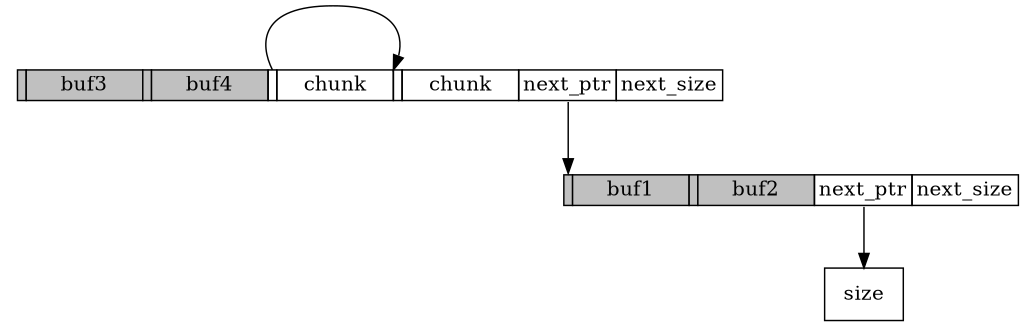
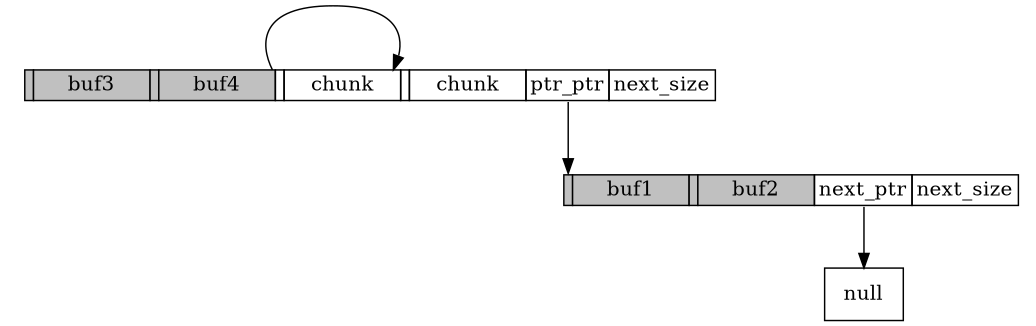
(567, 85) -> (567, 85)
(864, 294) -> (864, 294)
